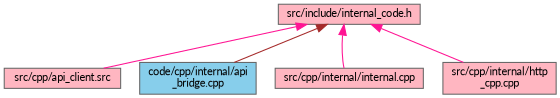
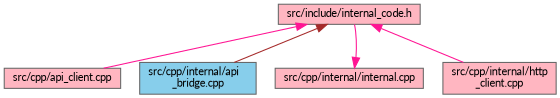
(342, 52) -> (356, 41)
(62, 78) -> (62, 78)
(198, 78) -> (198, 78)
(500, 78) -> (500, 78)
